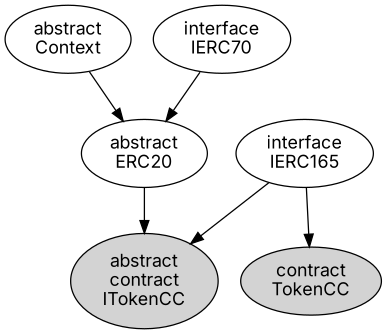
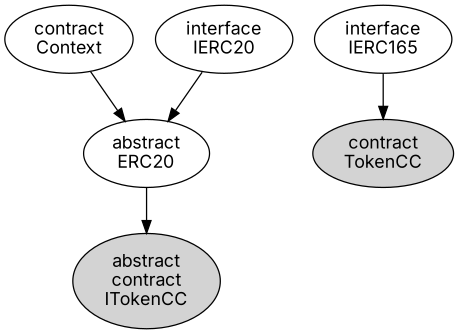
(68, 39) -> (69, 39)
(222, 39) -> (224, 39)
(235, 209) -> none
